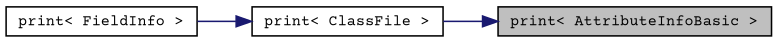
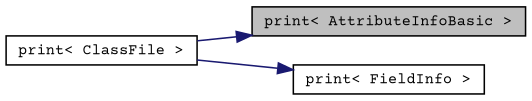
(217, 21) -> (237, 64)
